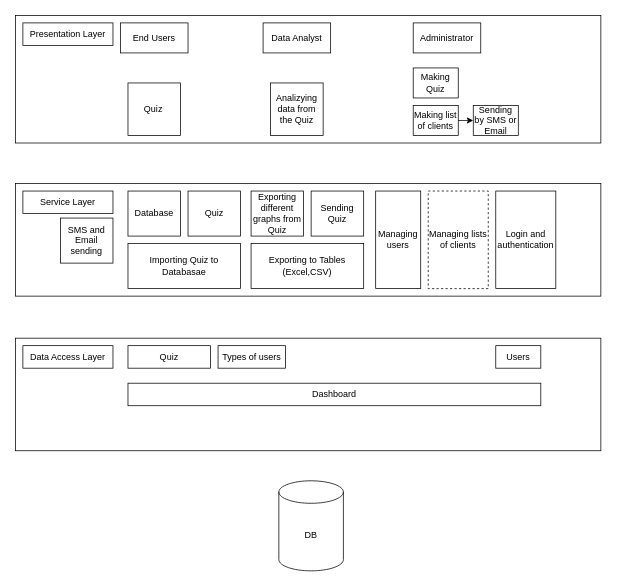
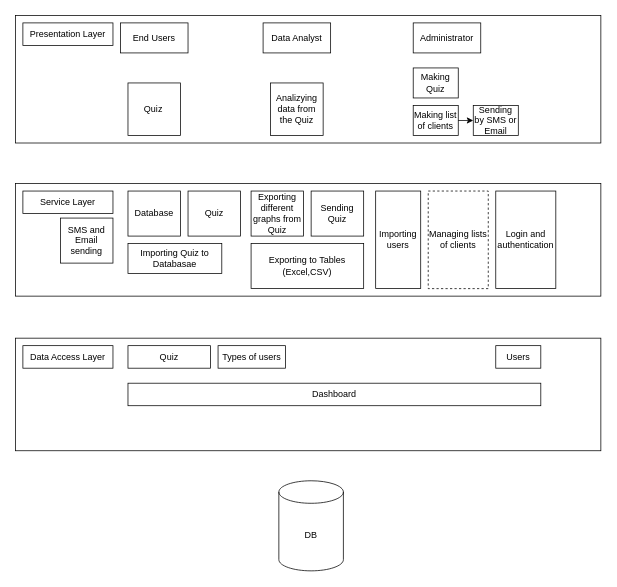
(398, 240) -> (398, 240)
(184, 266) -> (175, 258)
